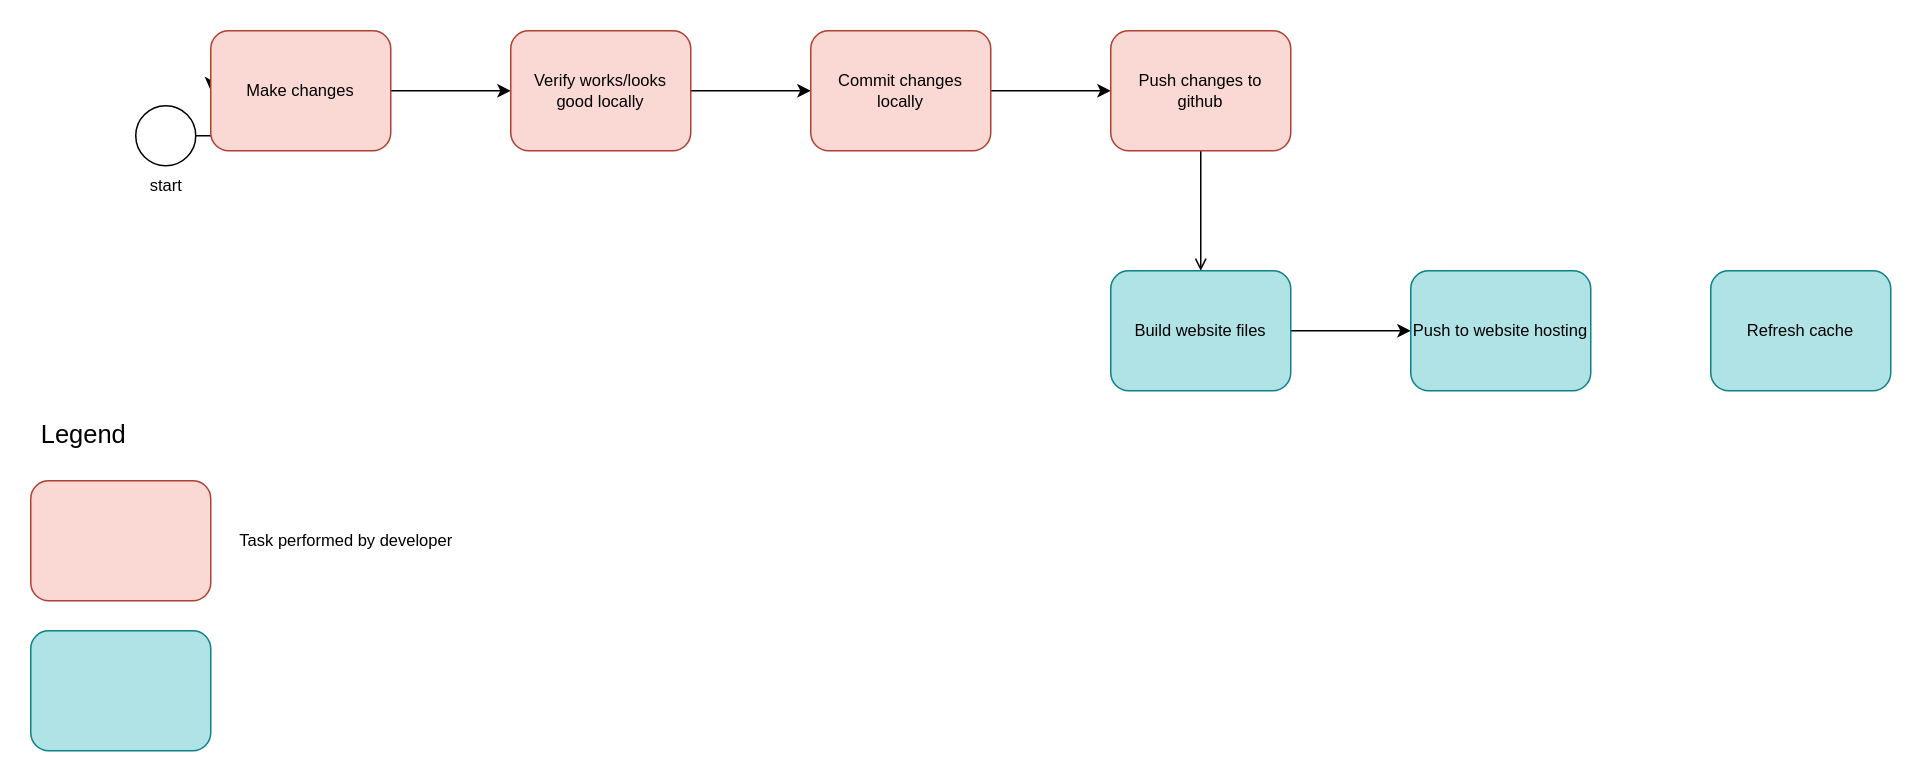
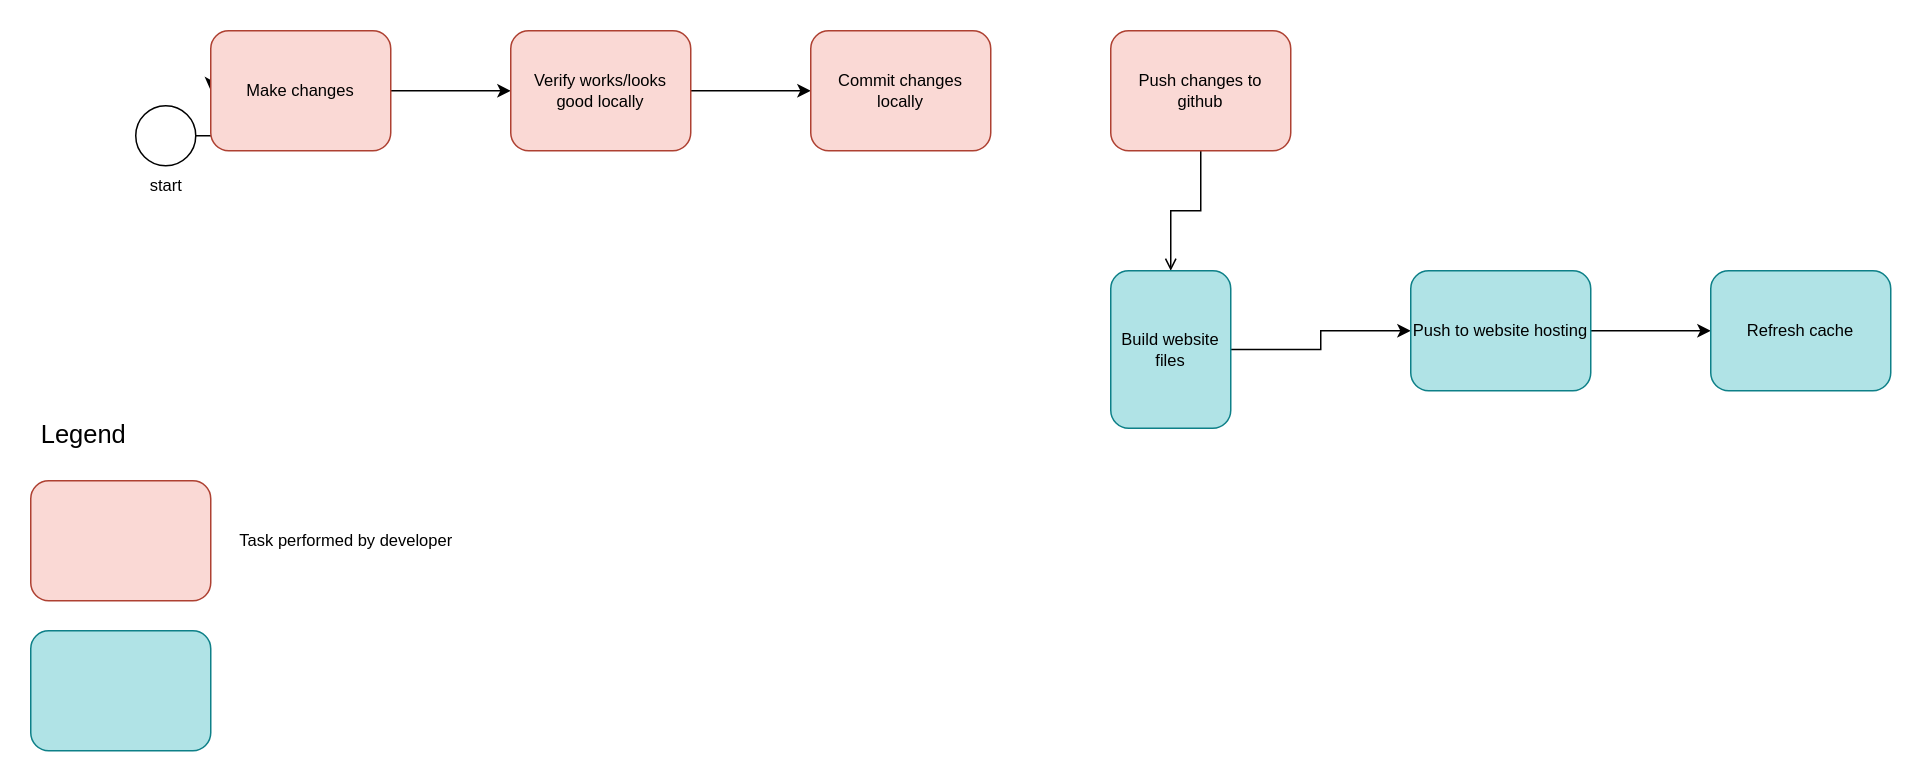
(1046, 91) -> none
(1201, 331) -> (1171, 350)
none -> (1646, 331)
